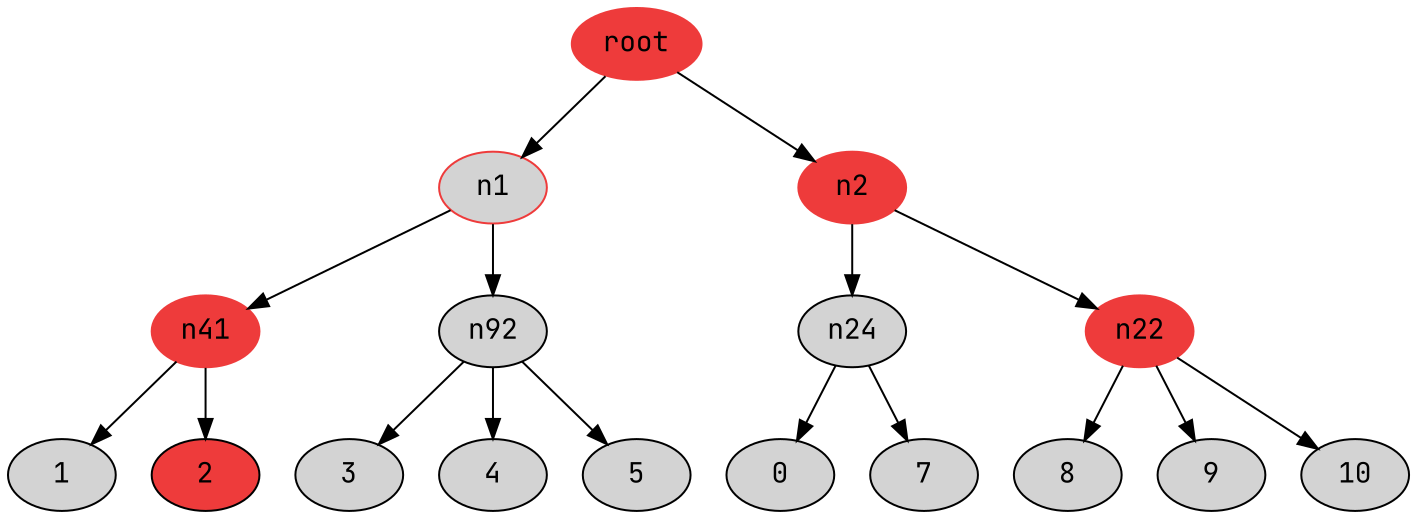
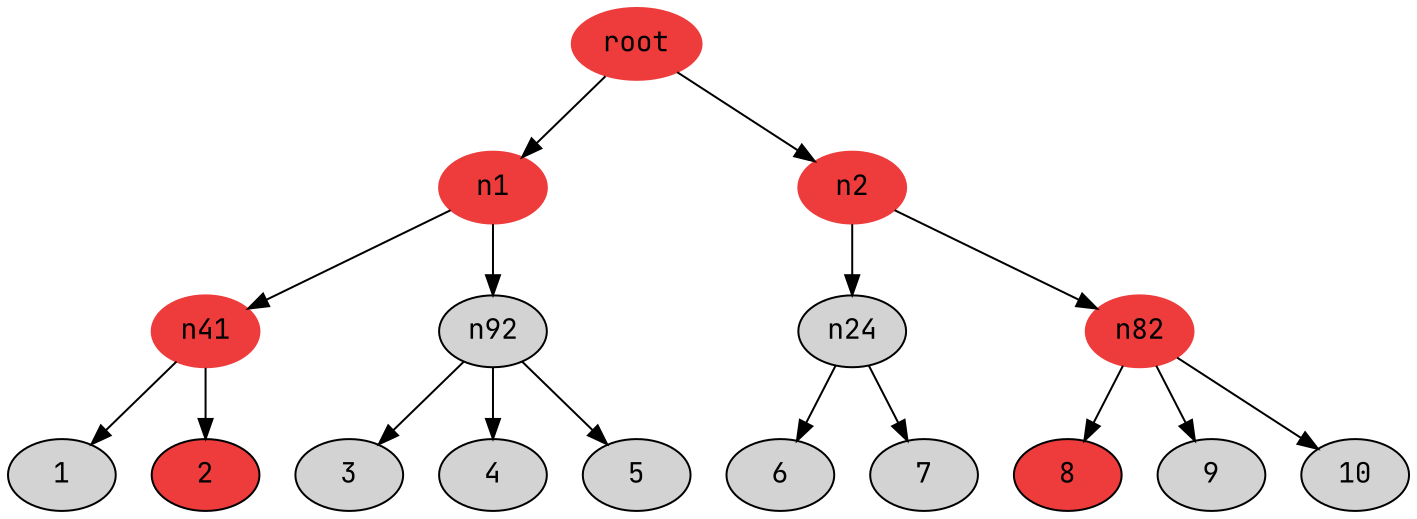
(493, 188) -> (493, 188)
(1140, 331) -> (1140, 331)
(780, 475) -> (780, 475)
(1068, 475) -> (1068, 475)
